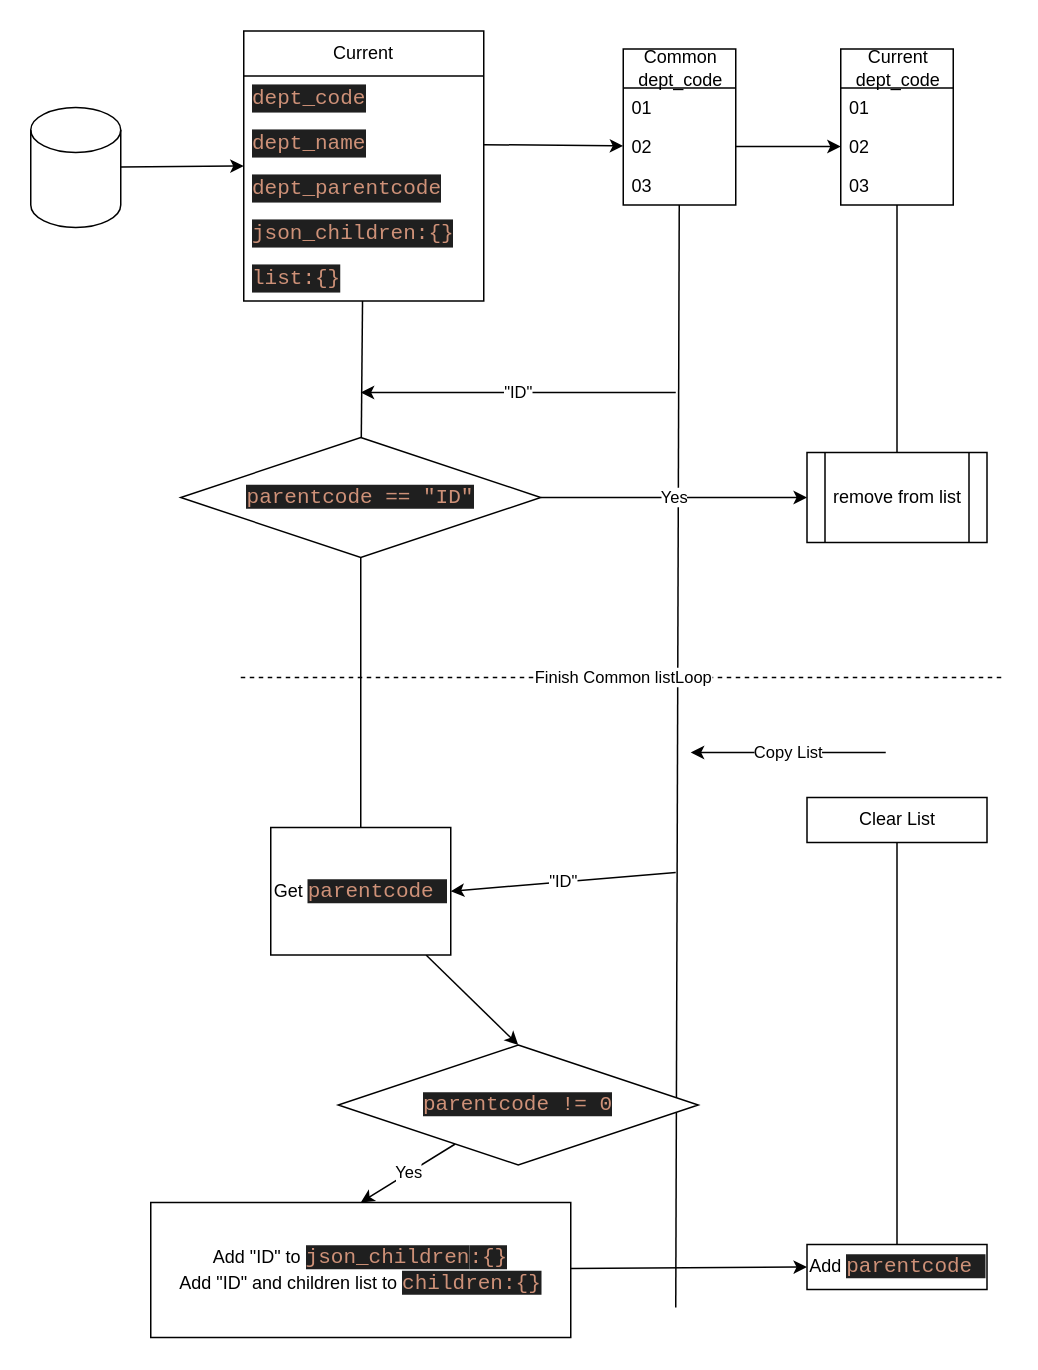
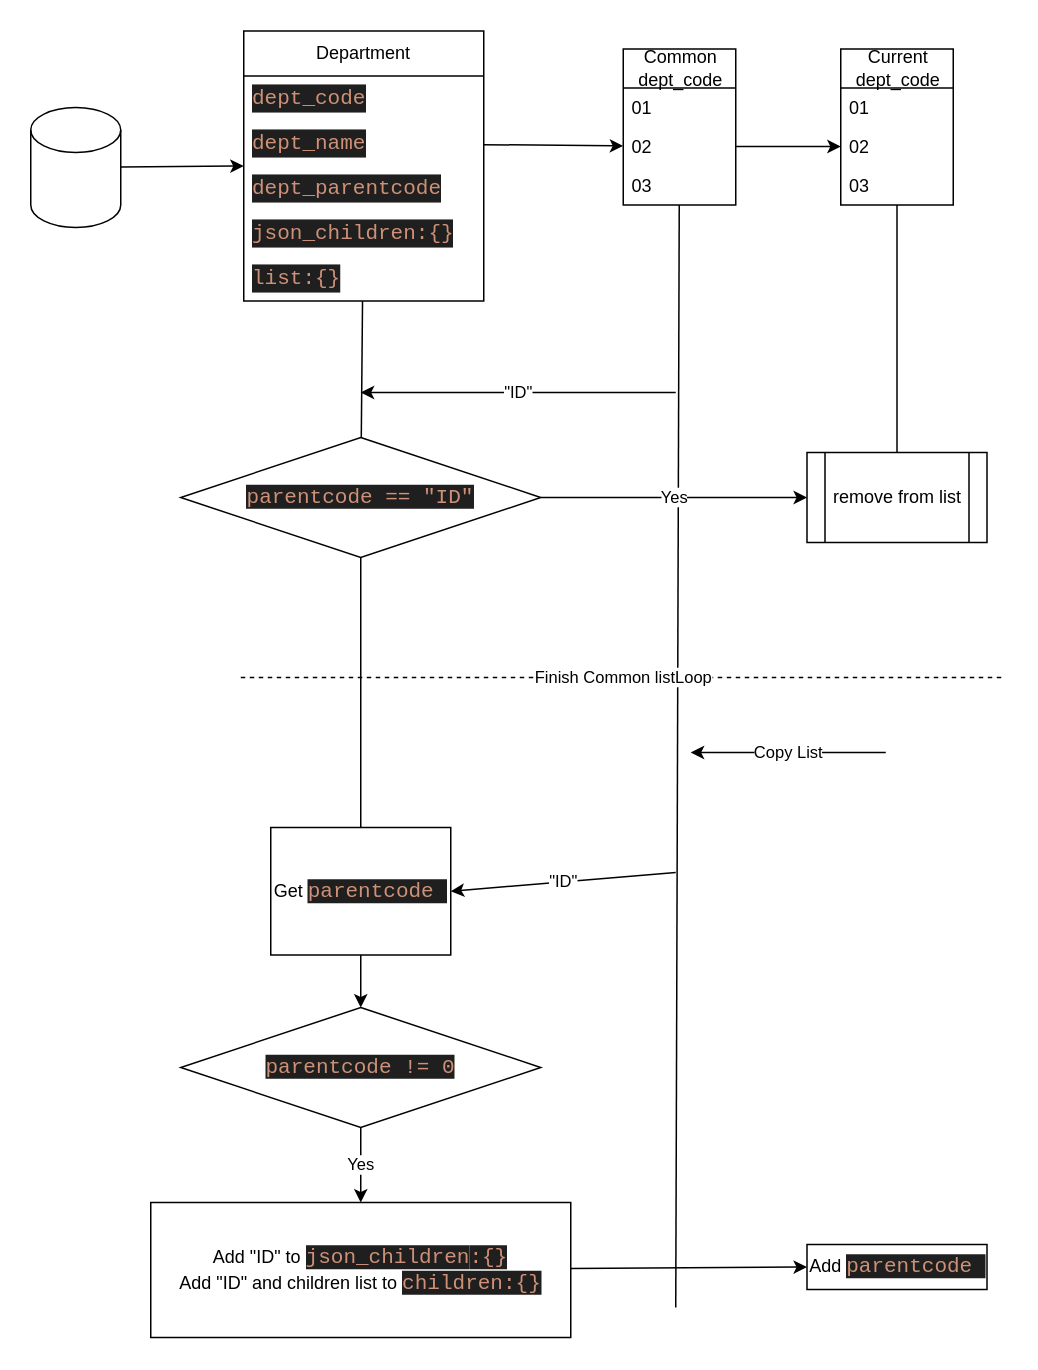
(364, 53) -> (364, 53)
(897, 820) -> none
(897, 1043) -> none
(518, 1105) -> (361, 1067)
